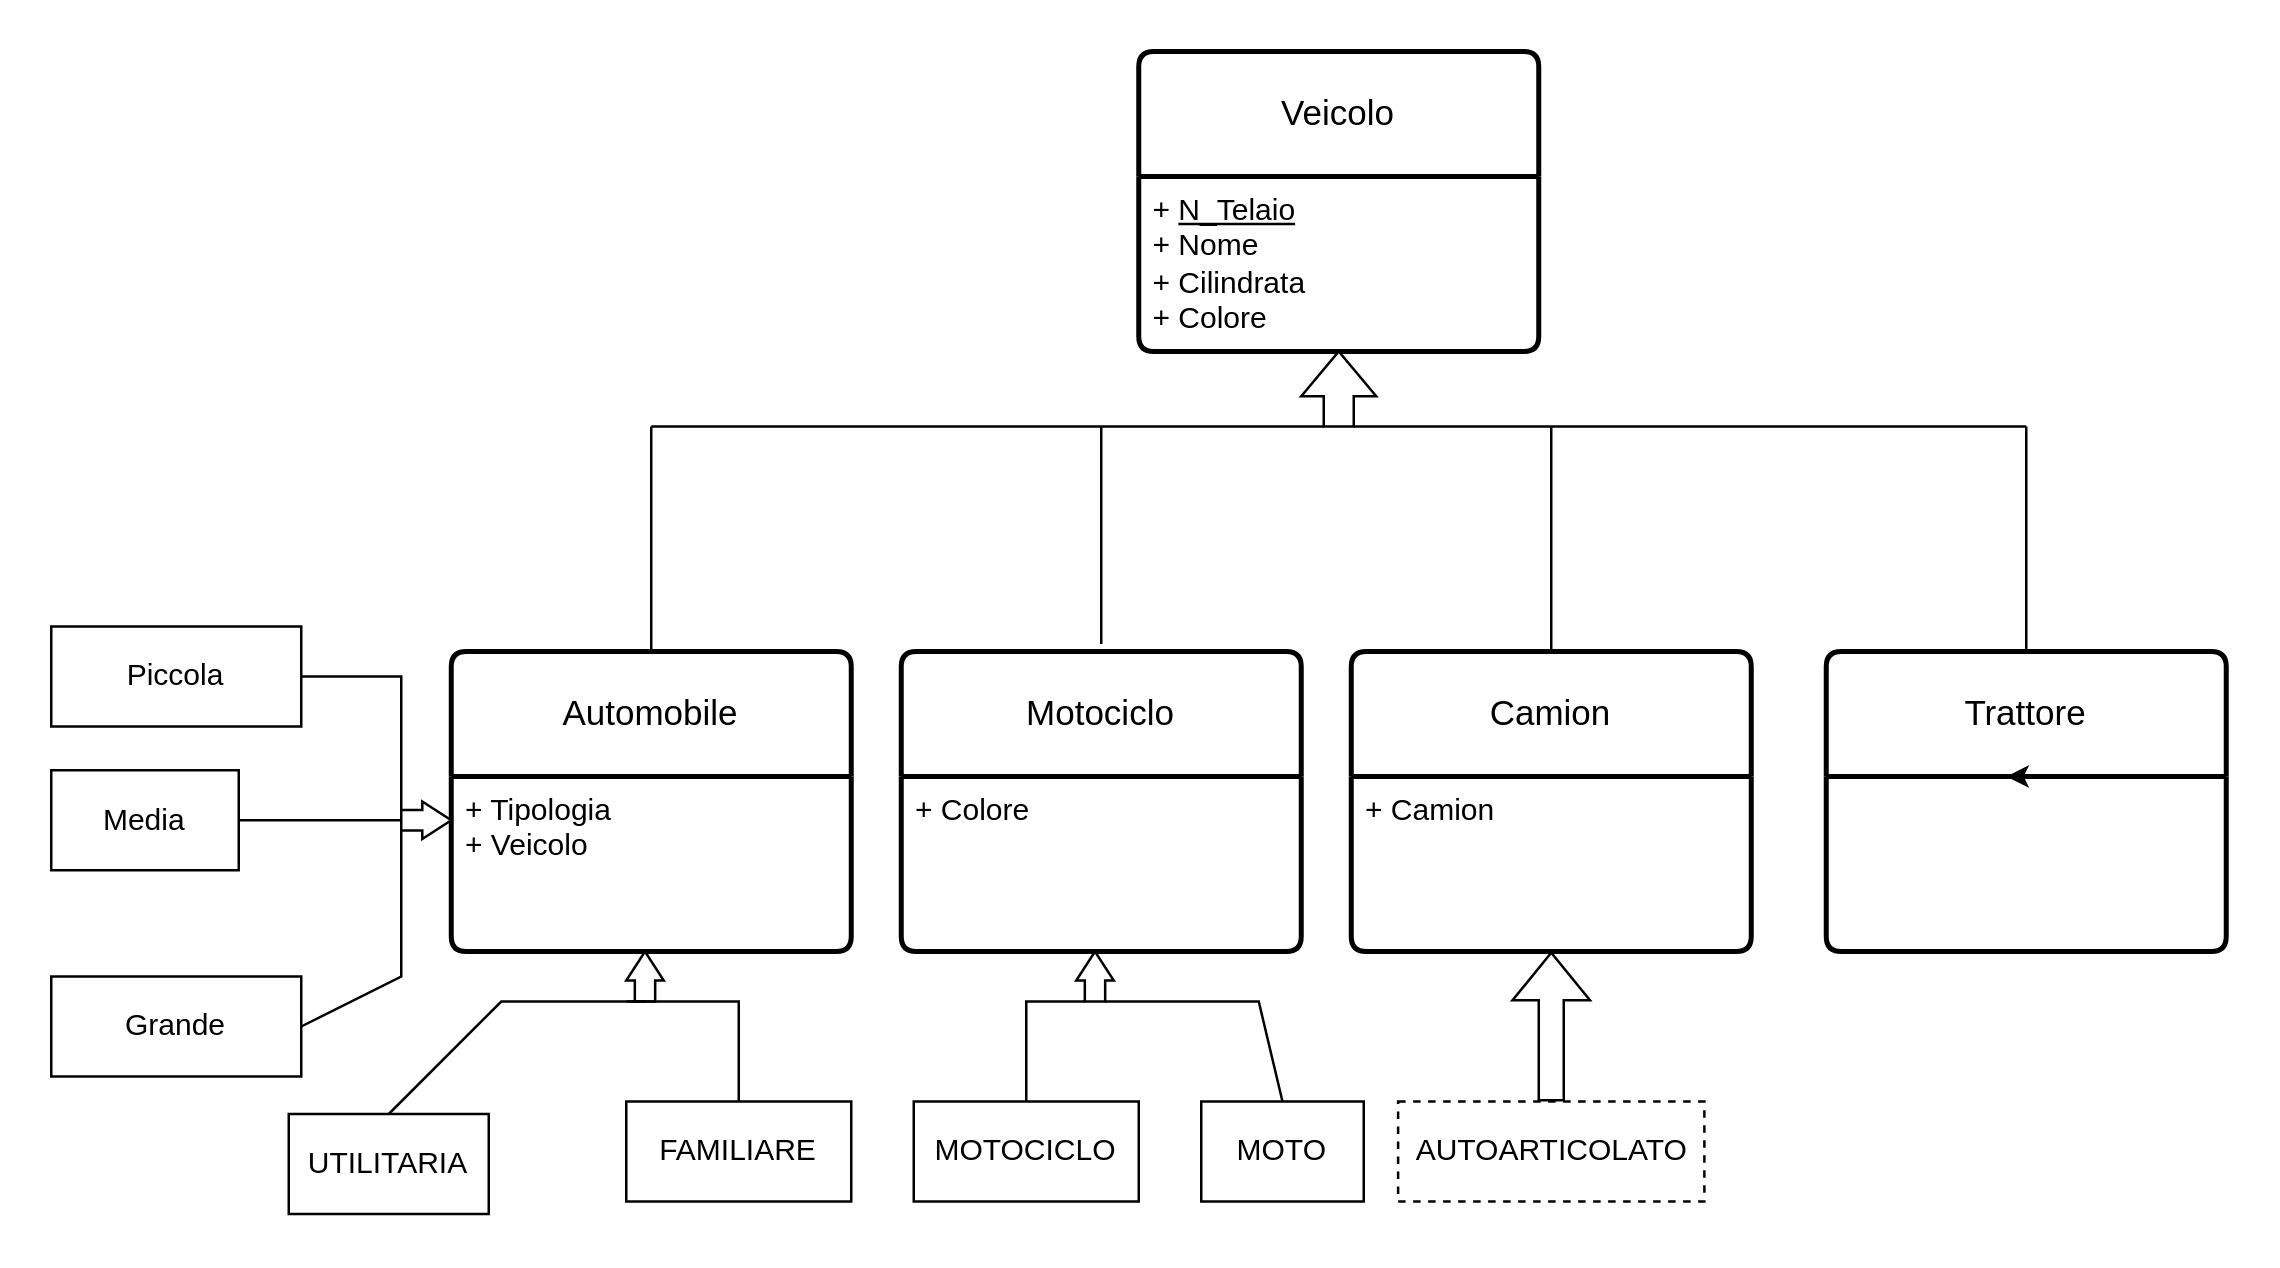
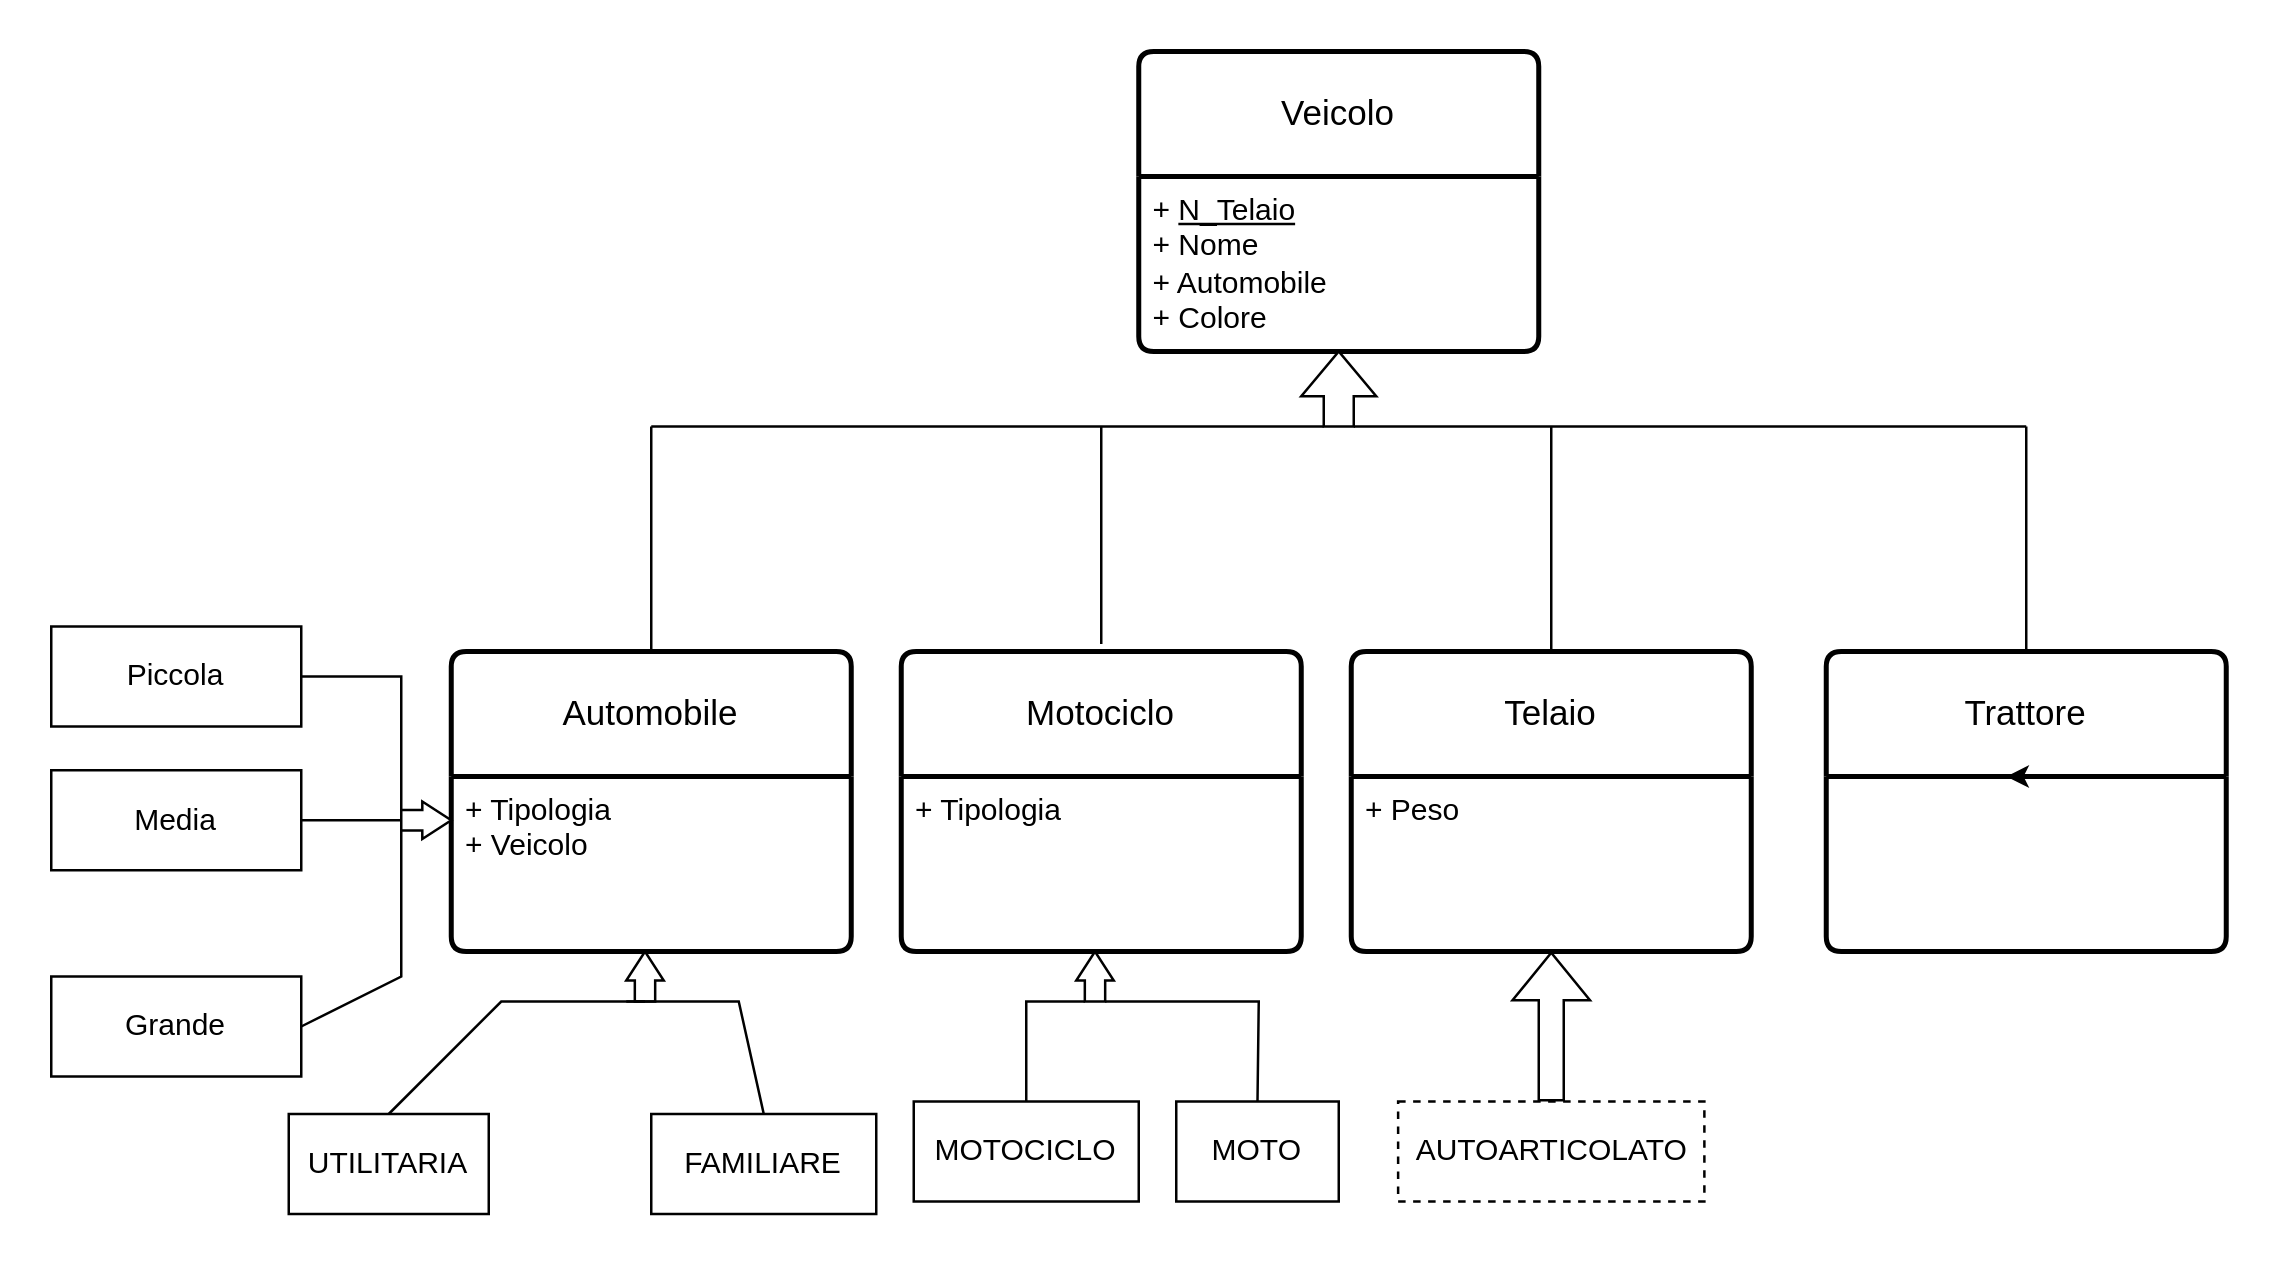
(1239, 266) -> (1243, 266)
(1551, 714) -> (1551, 714)
(976, 812) -> (993, 812)
(1426, 812) -> (1413, 812)
(145, 820) -> (176, 820)
(739, 1151) -> (764, 1164)
(1283, 1151) -> (1258, 1151)
